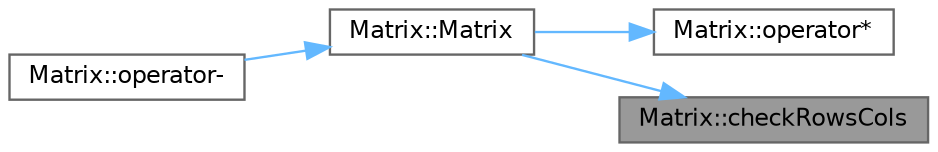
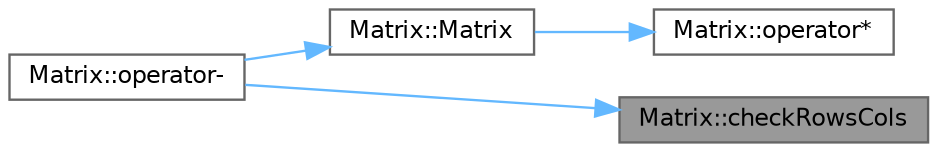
(592, 73) -> (420, 96)
